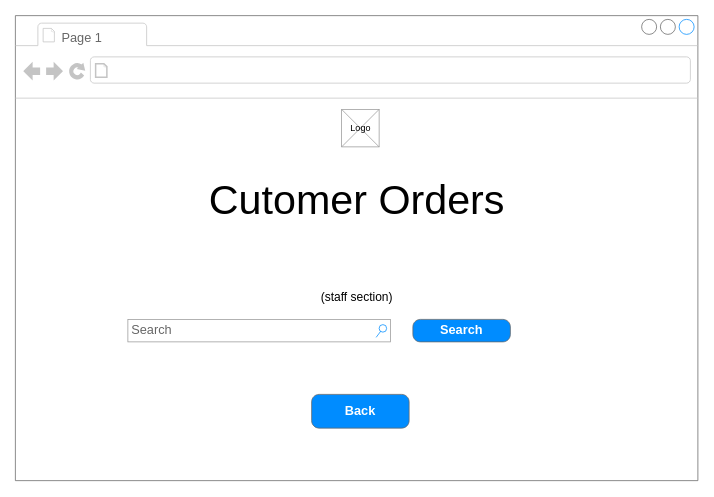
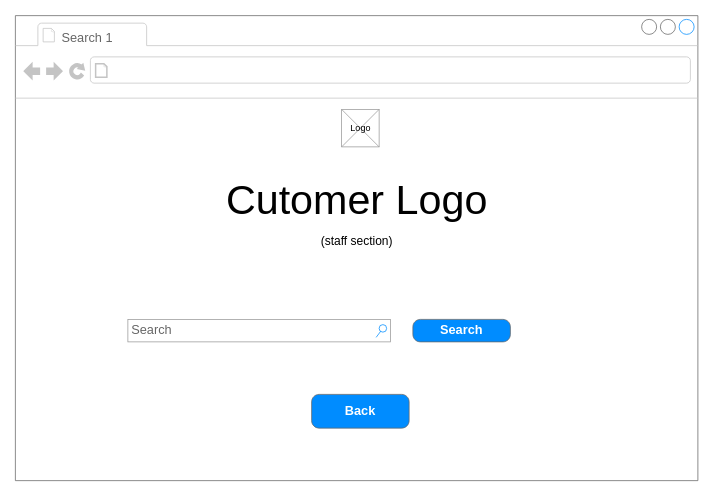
(82, 38) -> (89, 38)
(357, 199) -> (357, 199)
(357, 297) -> (357, 240)
